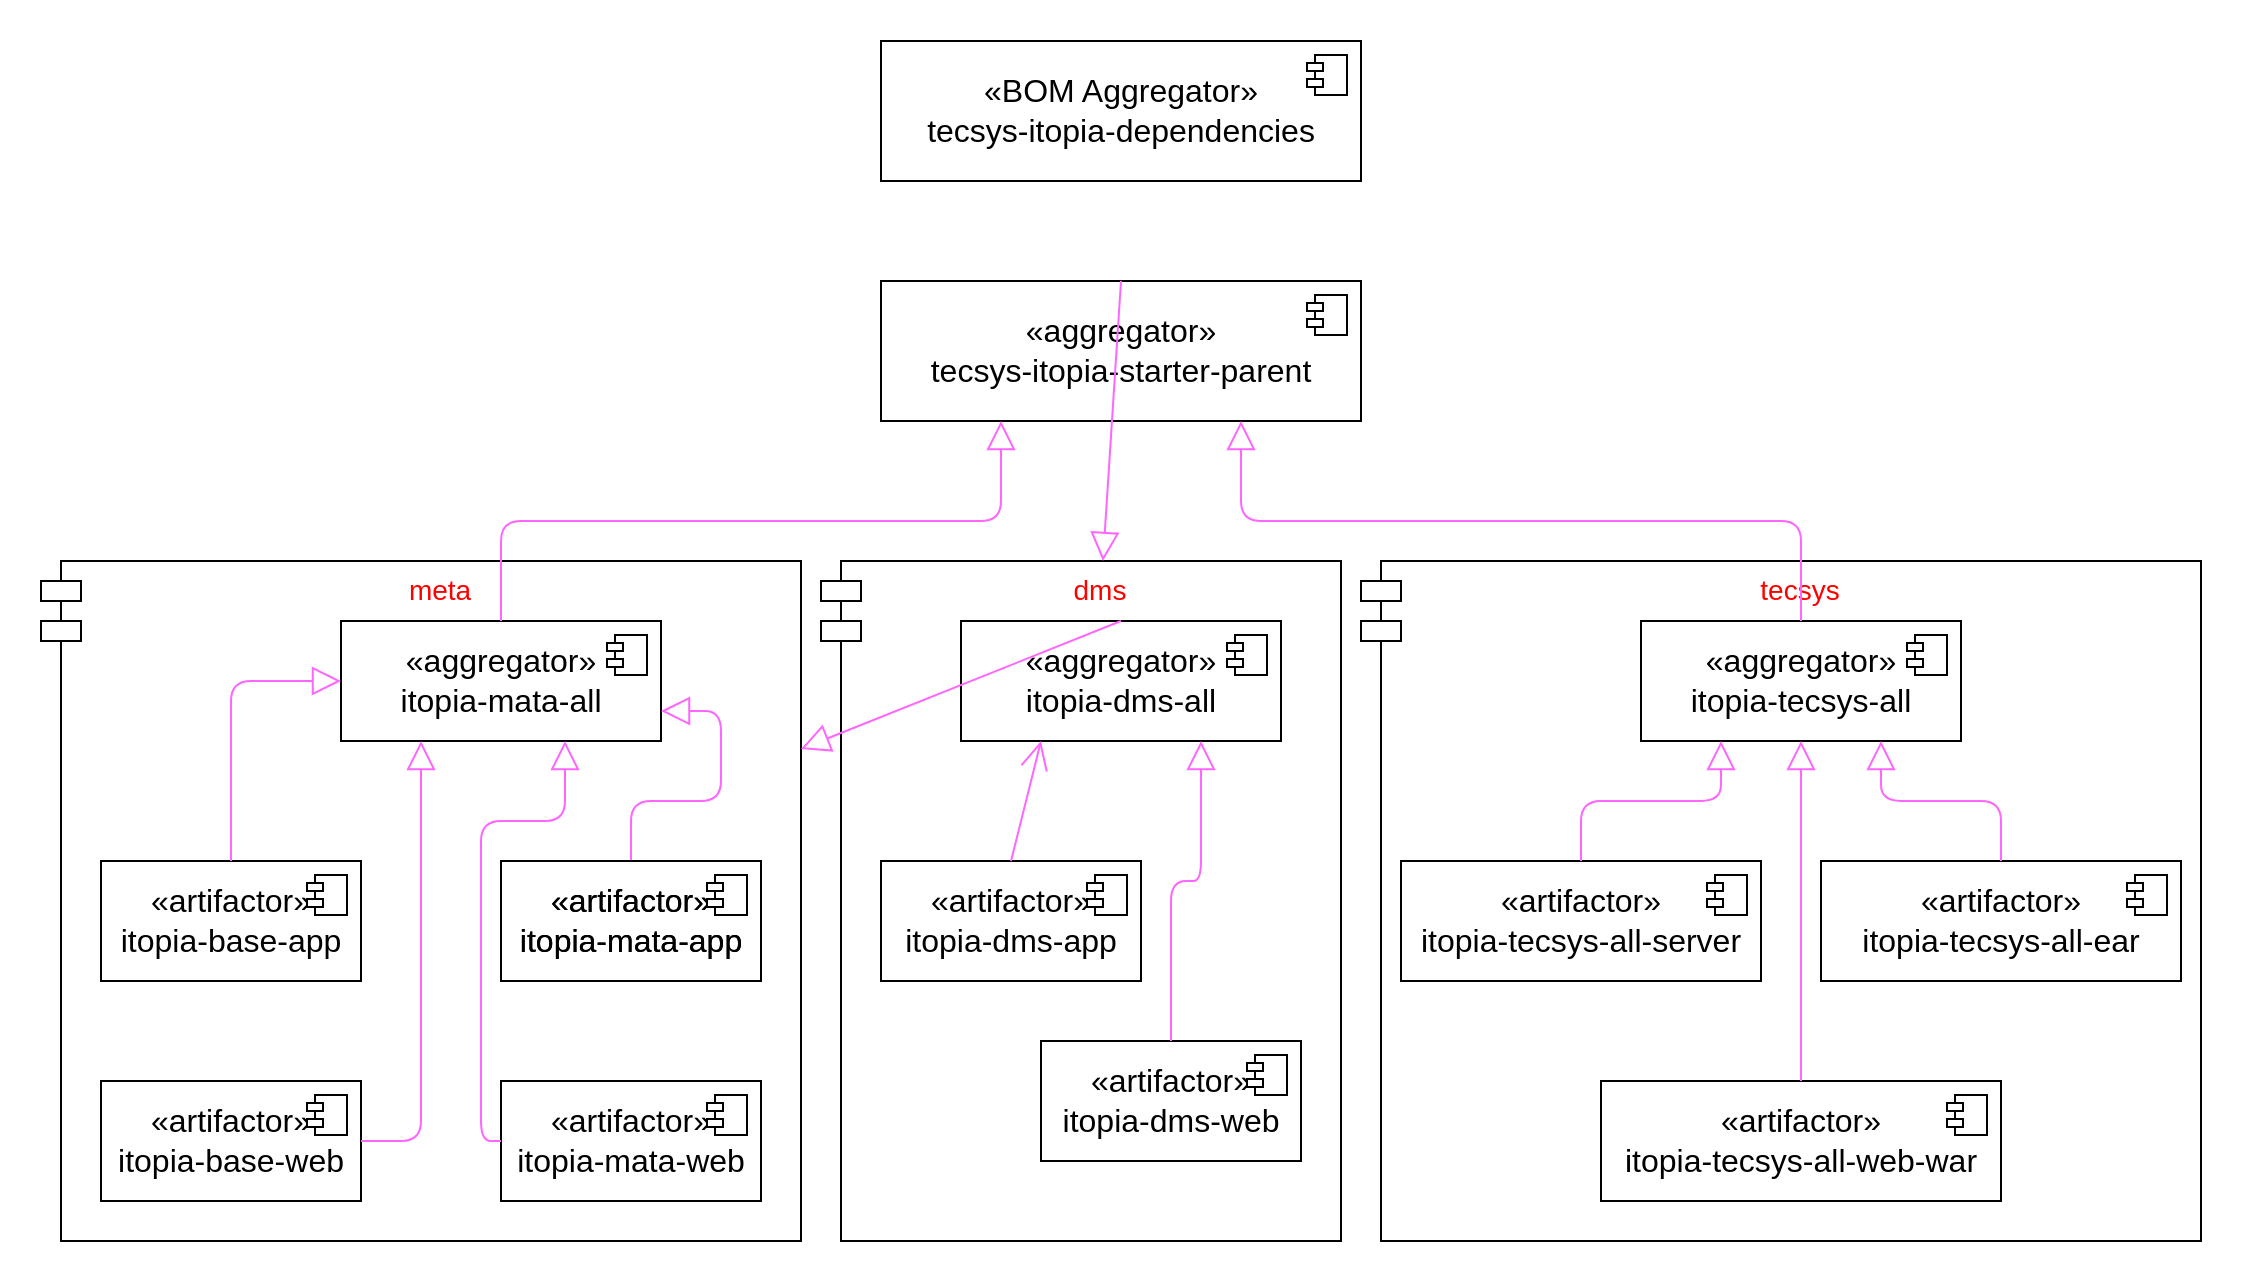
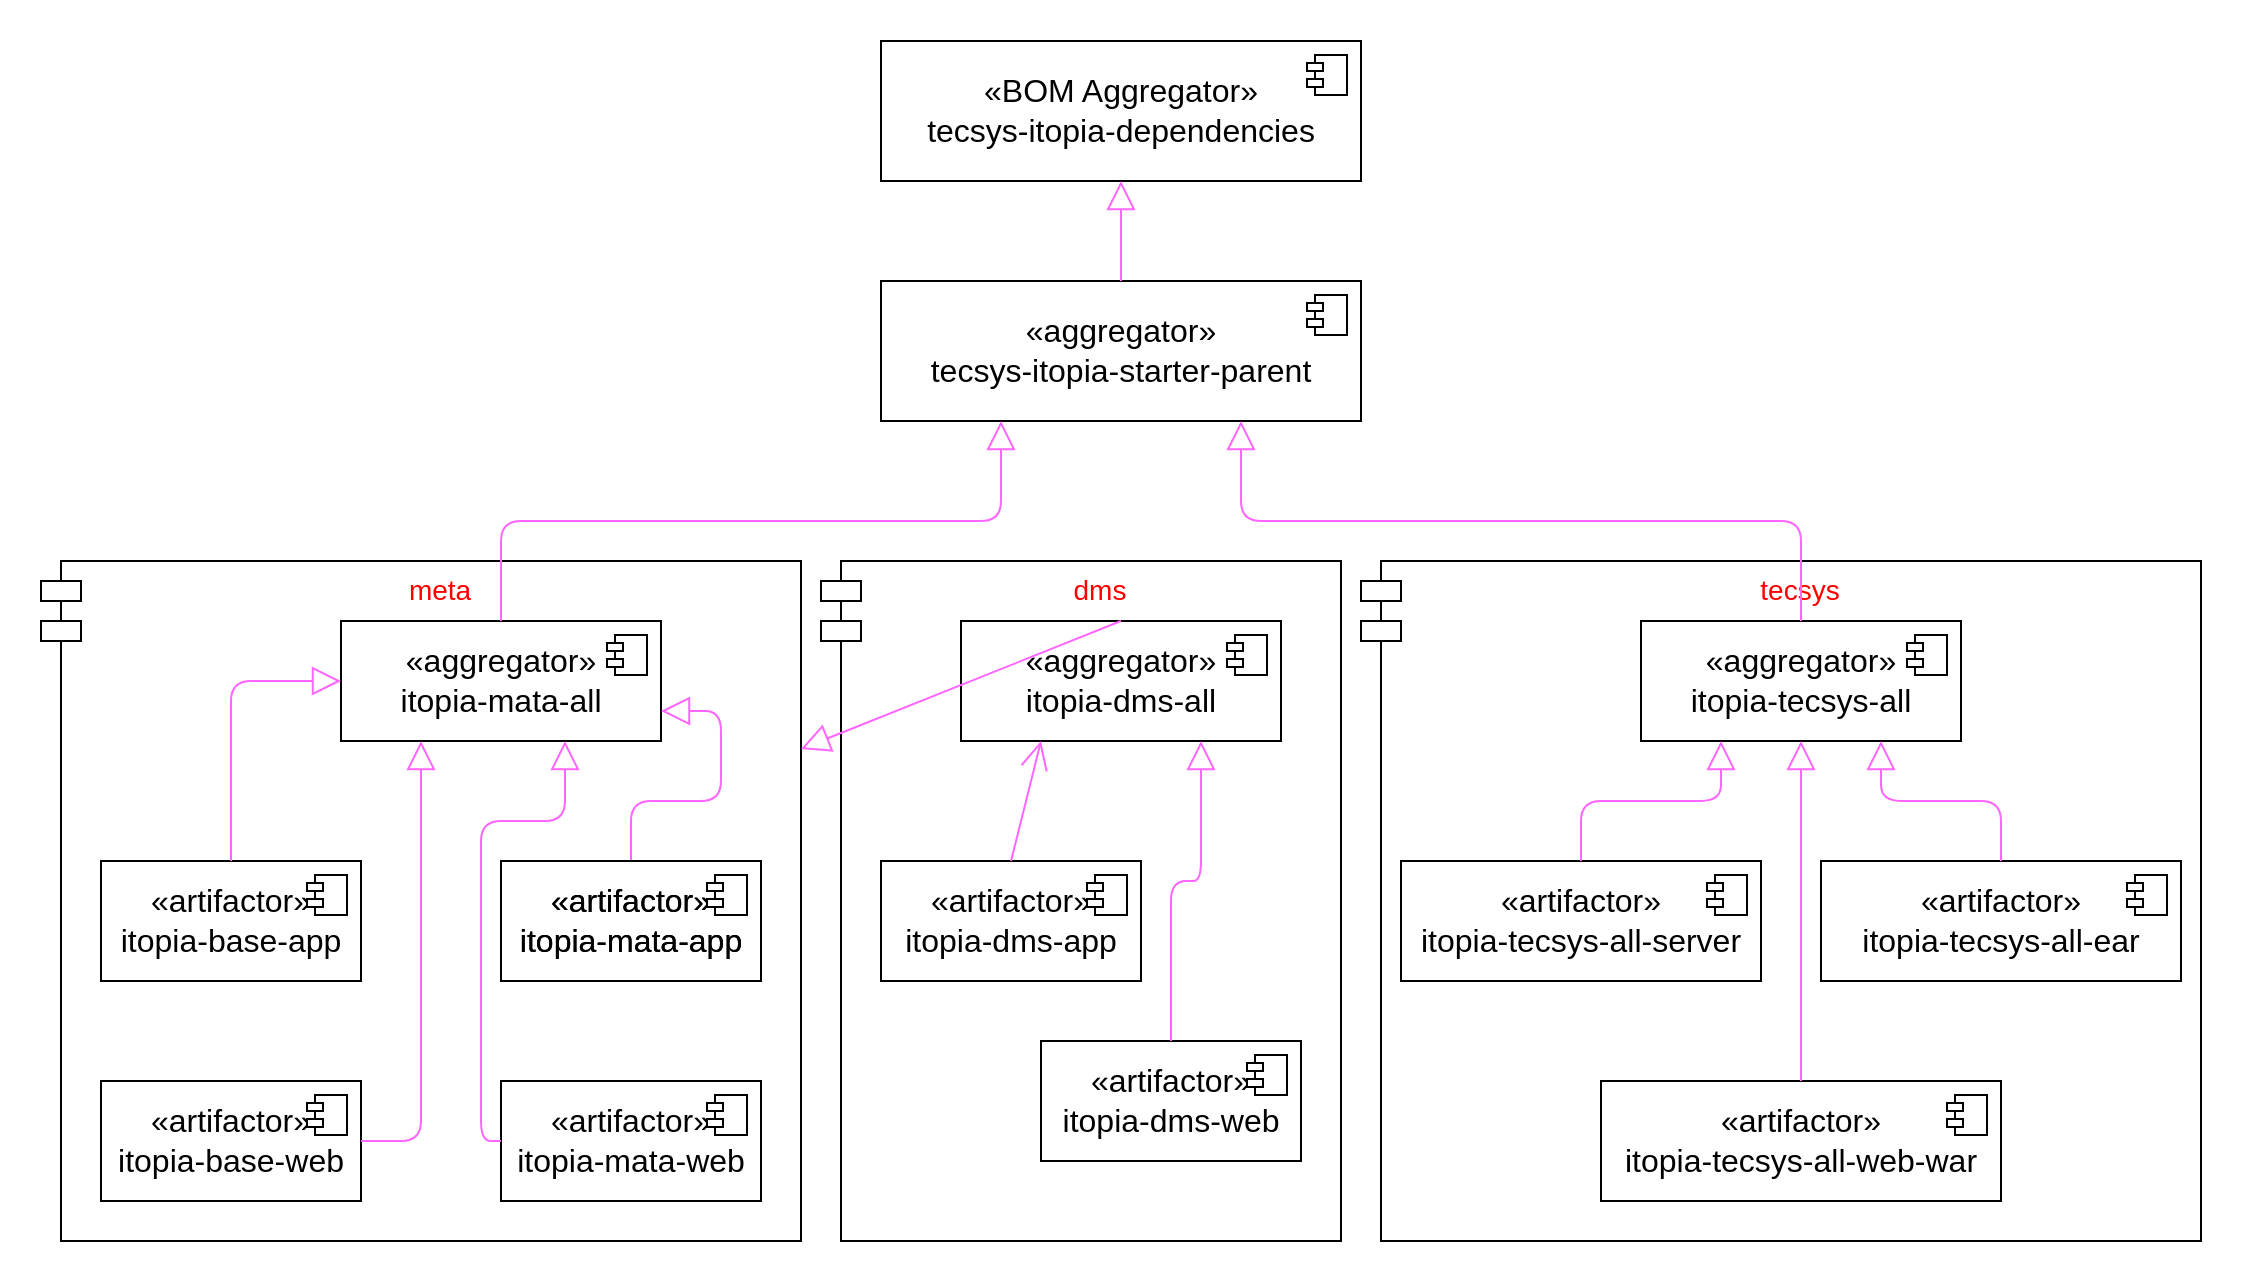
(1113, 407) -> (1121, 246)
